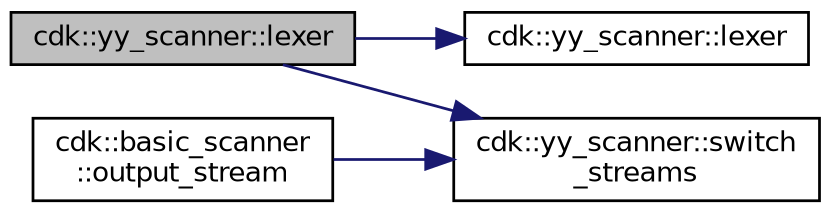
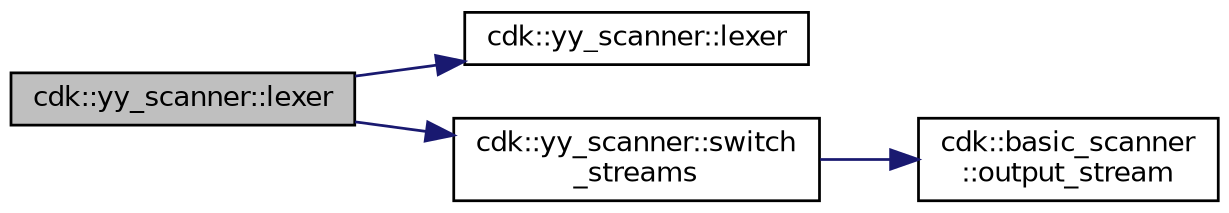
(379, 160) -> (855, 160)
